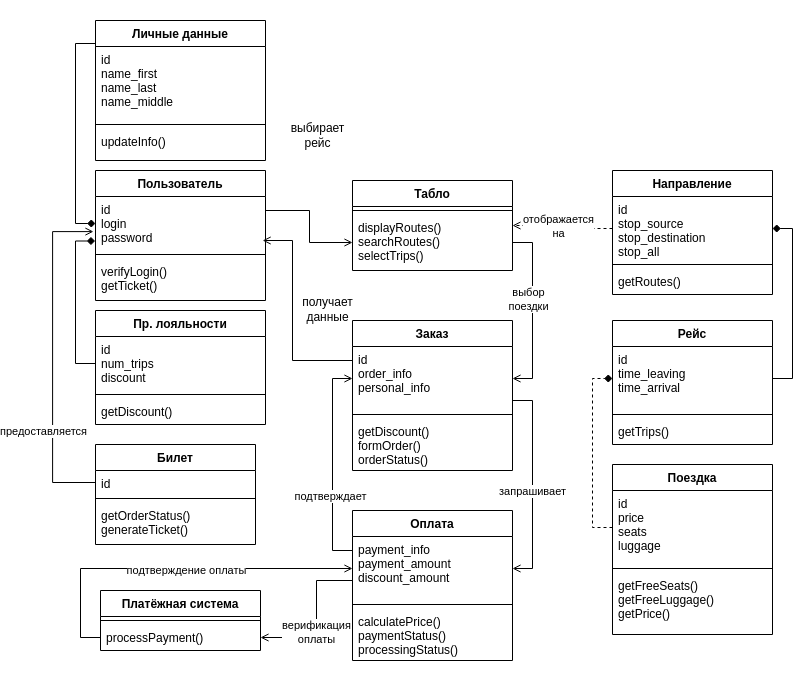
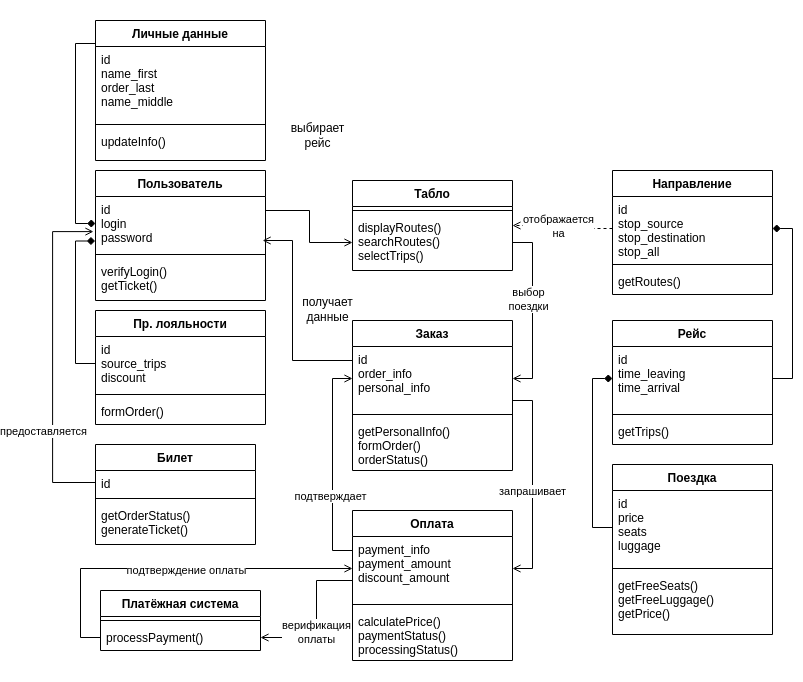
(106, 60) -> (106, 60)
(106, 350) -> (106, 350)
(143, 412) -> (138, 412)
(400, 432) -> (414, 432)
(593, 457) -> (593, 457)
